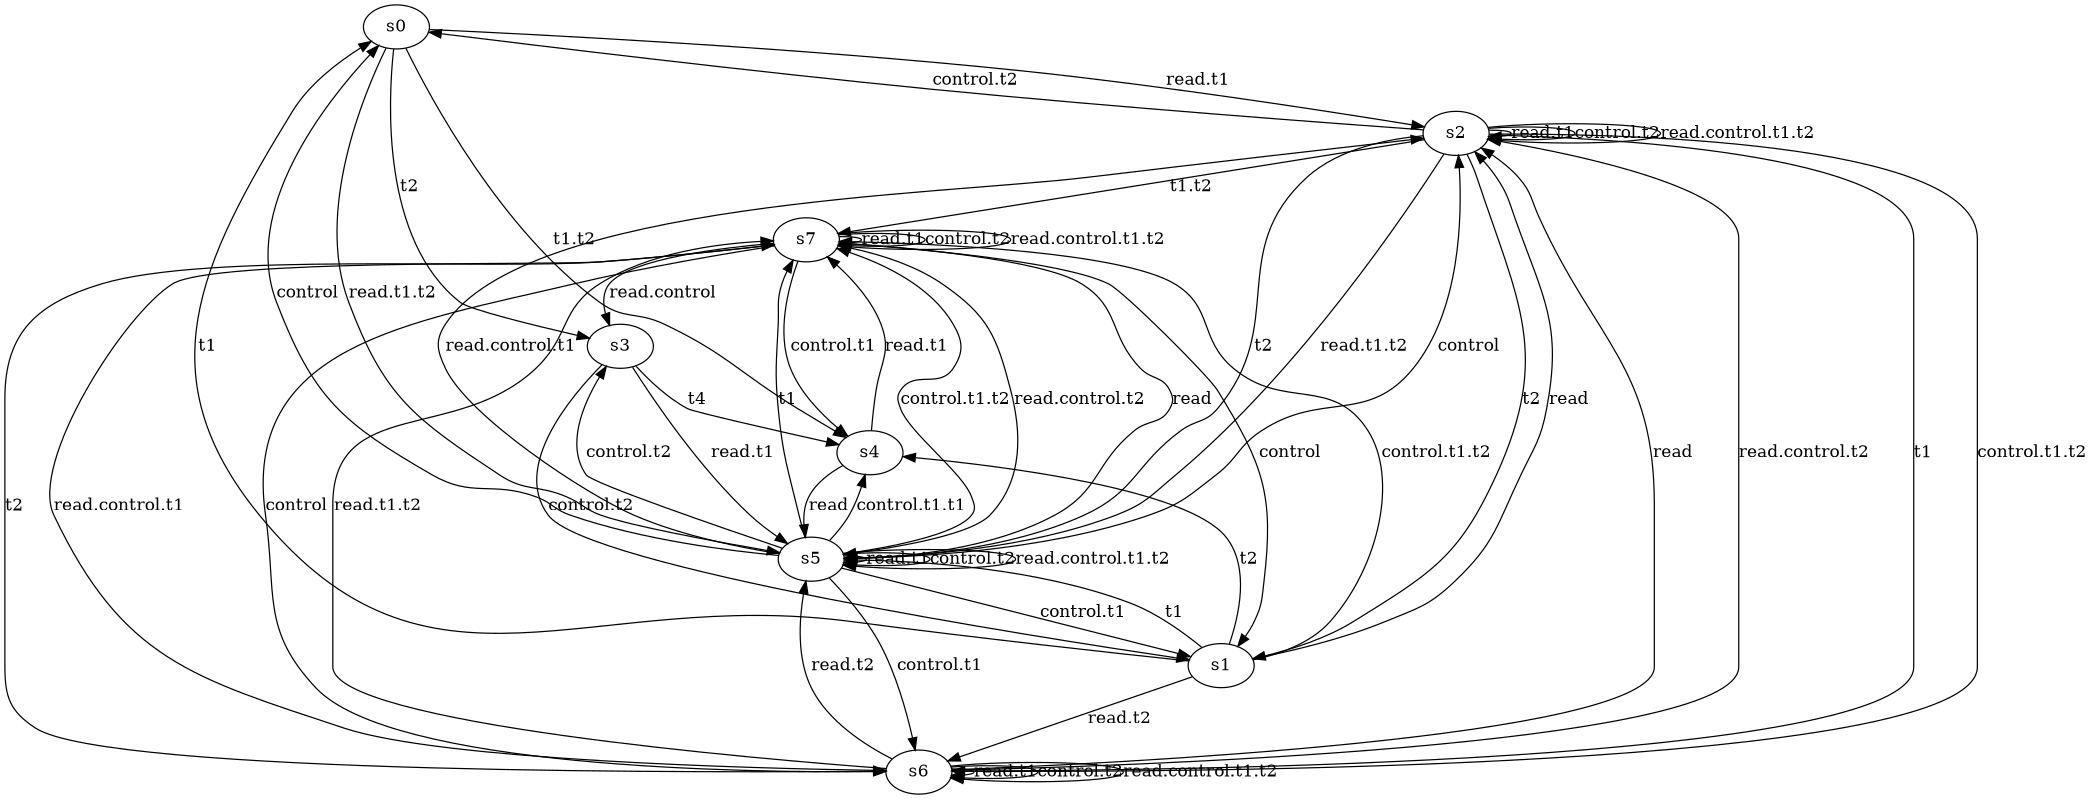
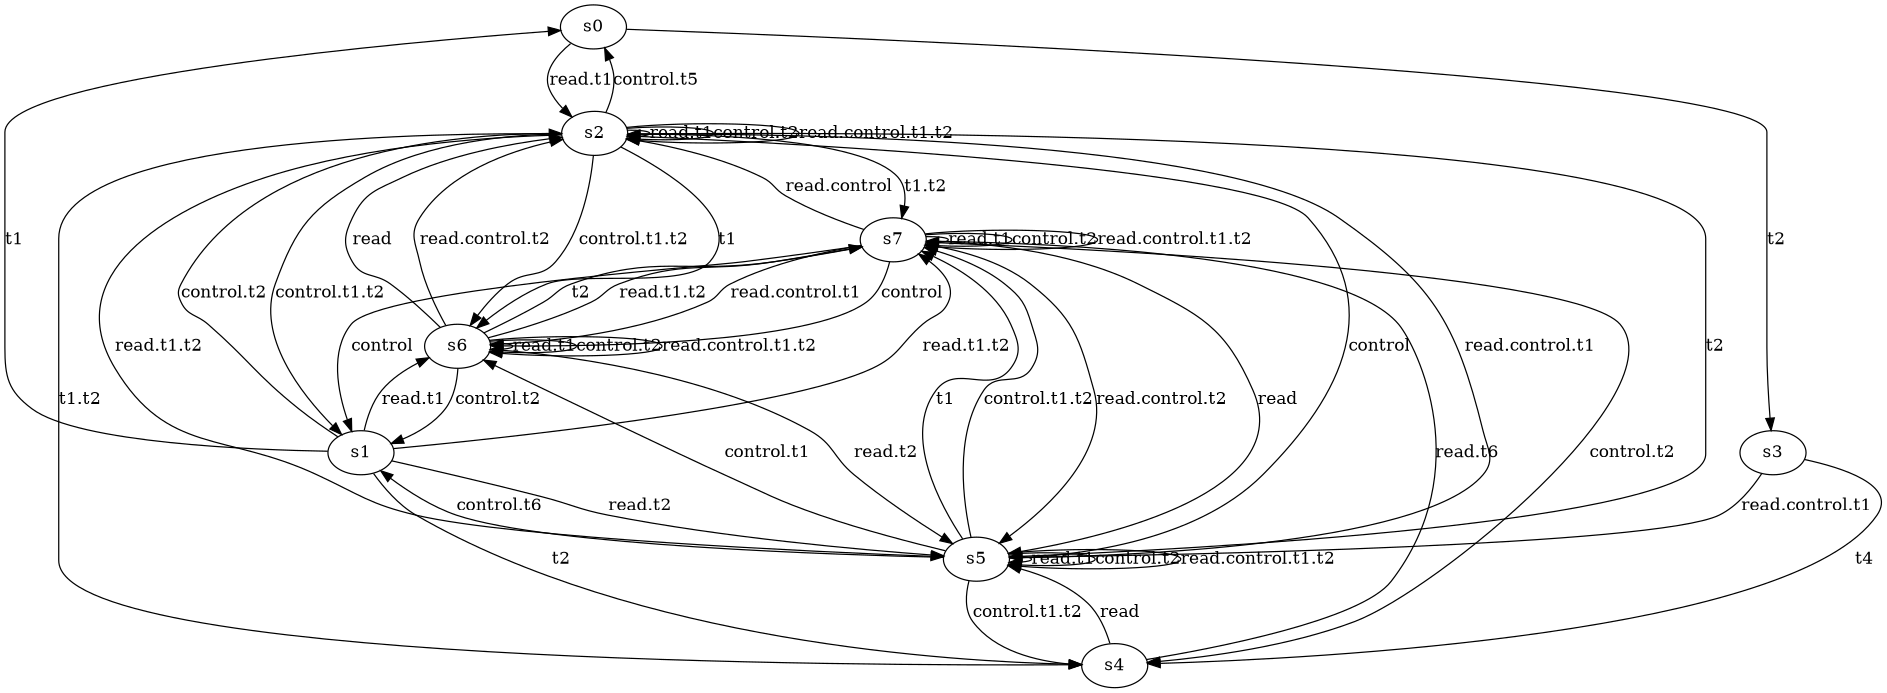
(975, 80) -> (656, 80)
(673, 257) -> (756, 175)
(568, 276) -> (130, 604)
(833, 346) -> (1632, 453)
(916, 346) -> (1467, 453)
(1532, 400) -> (330, 293)
(1569, 400) -> (224, 293)
(412, 410) -> none
(383, 445) -> none
(743, 453) -> (1807, 506)
(1437, 453) -> (967, 346)
(634, 496) -> none
(912, 506) -> (1028, 612)
(773, 587) -> (442, 413)
(1083, 612) -> (499, 506)
(1175, 612) -> (640, 506)
(1120, 719) -> (414, 400)
